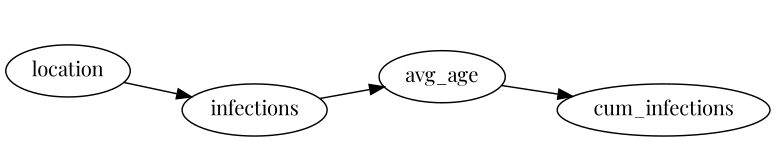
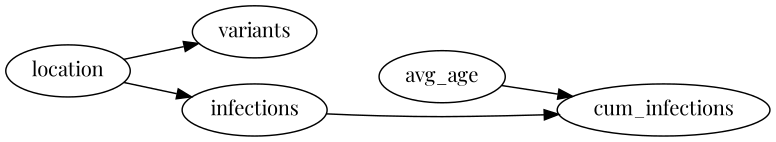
none -> (255, 32)
(345, 94) -> (435, 117)
